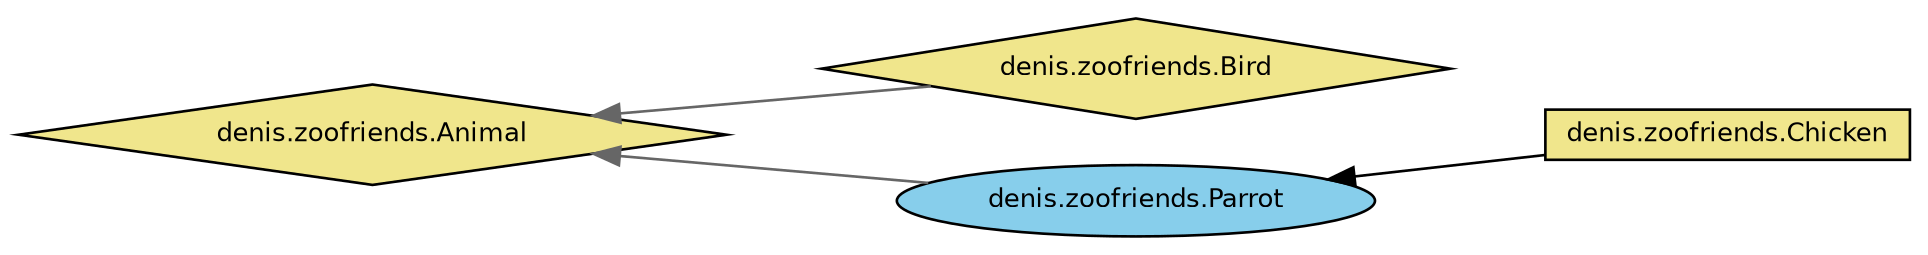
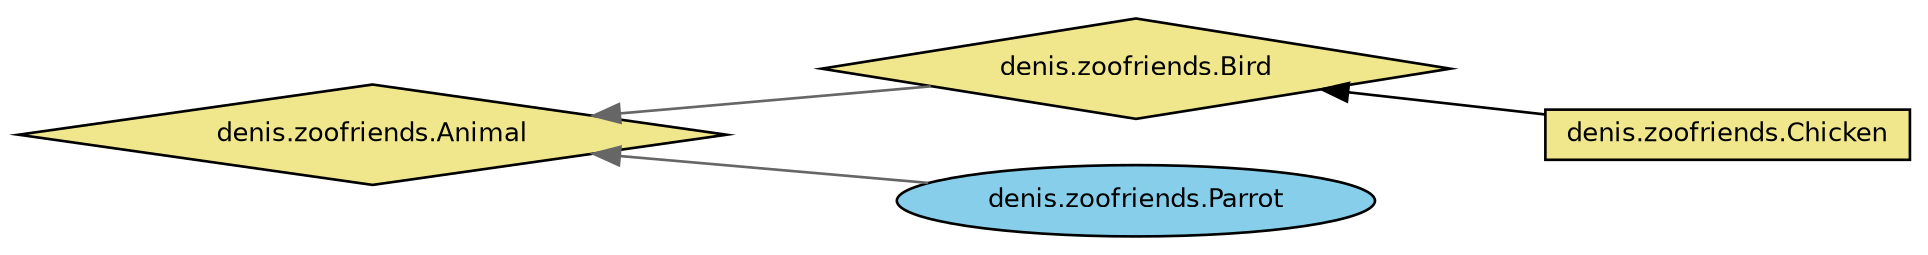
(1450, 166) -> (1447, 103)
